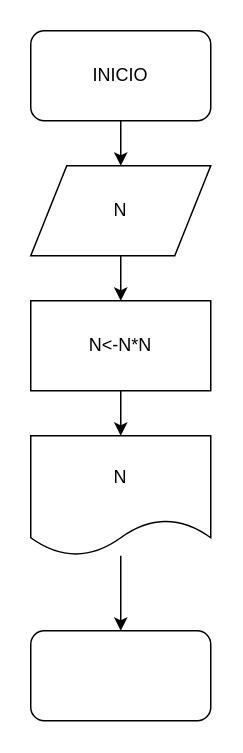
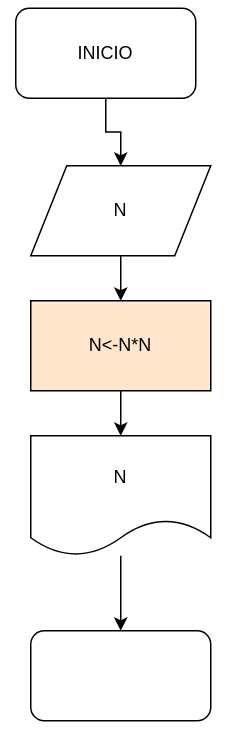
(121, 76) -> (106, 53)
(121, 346) -> (121, 346)
